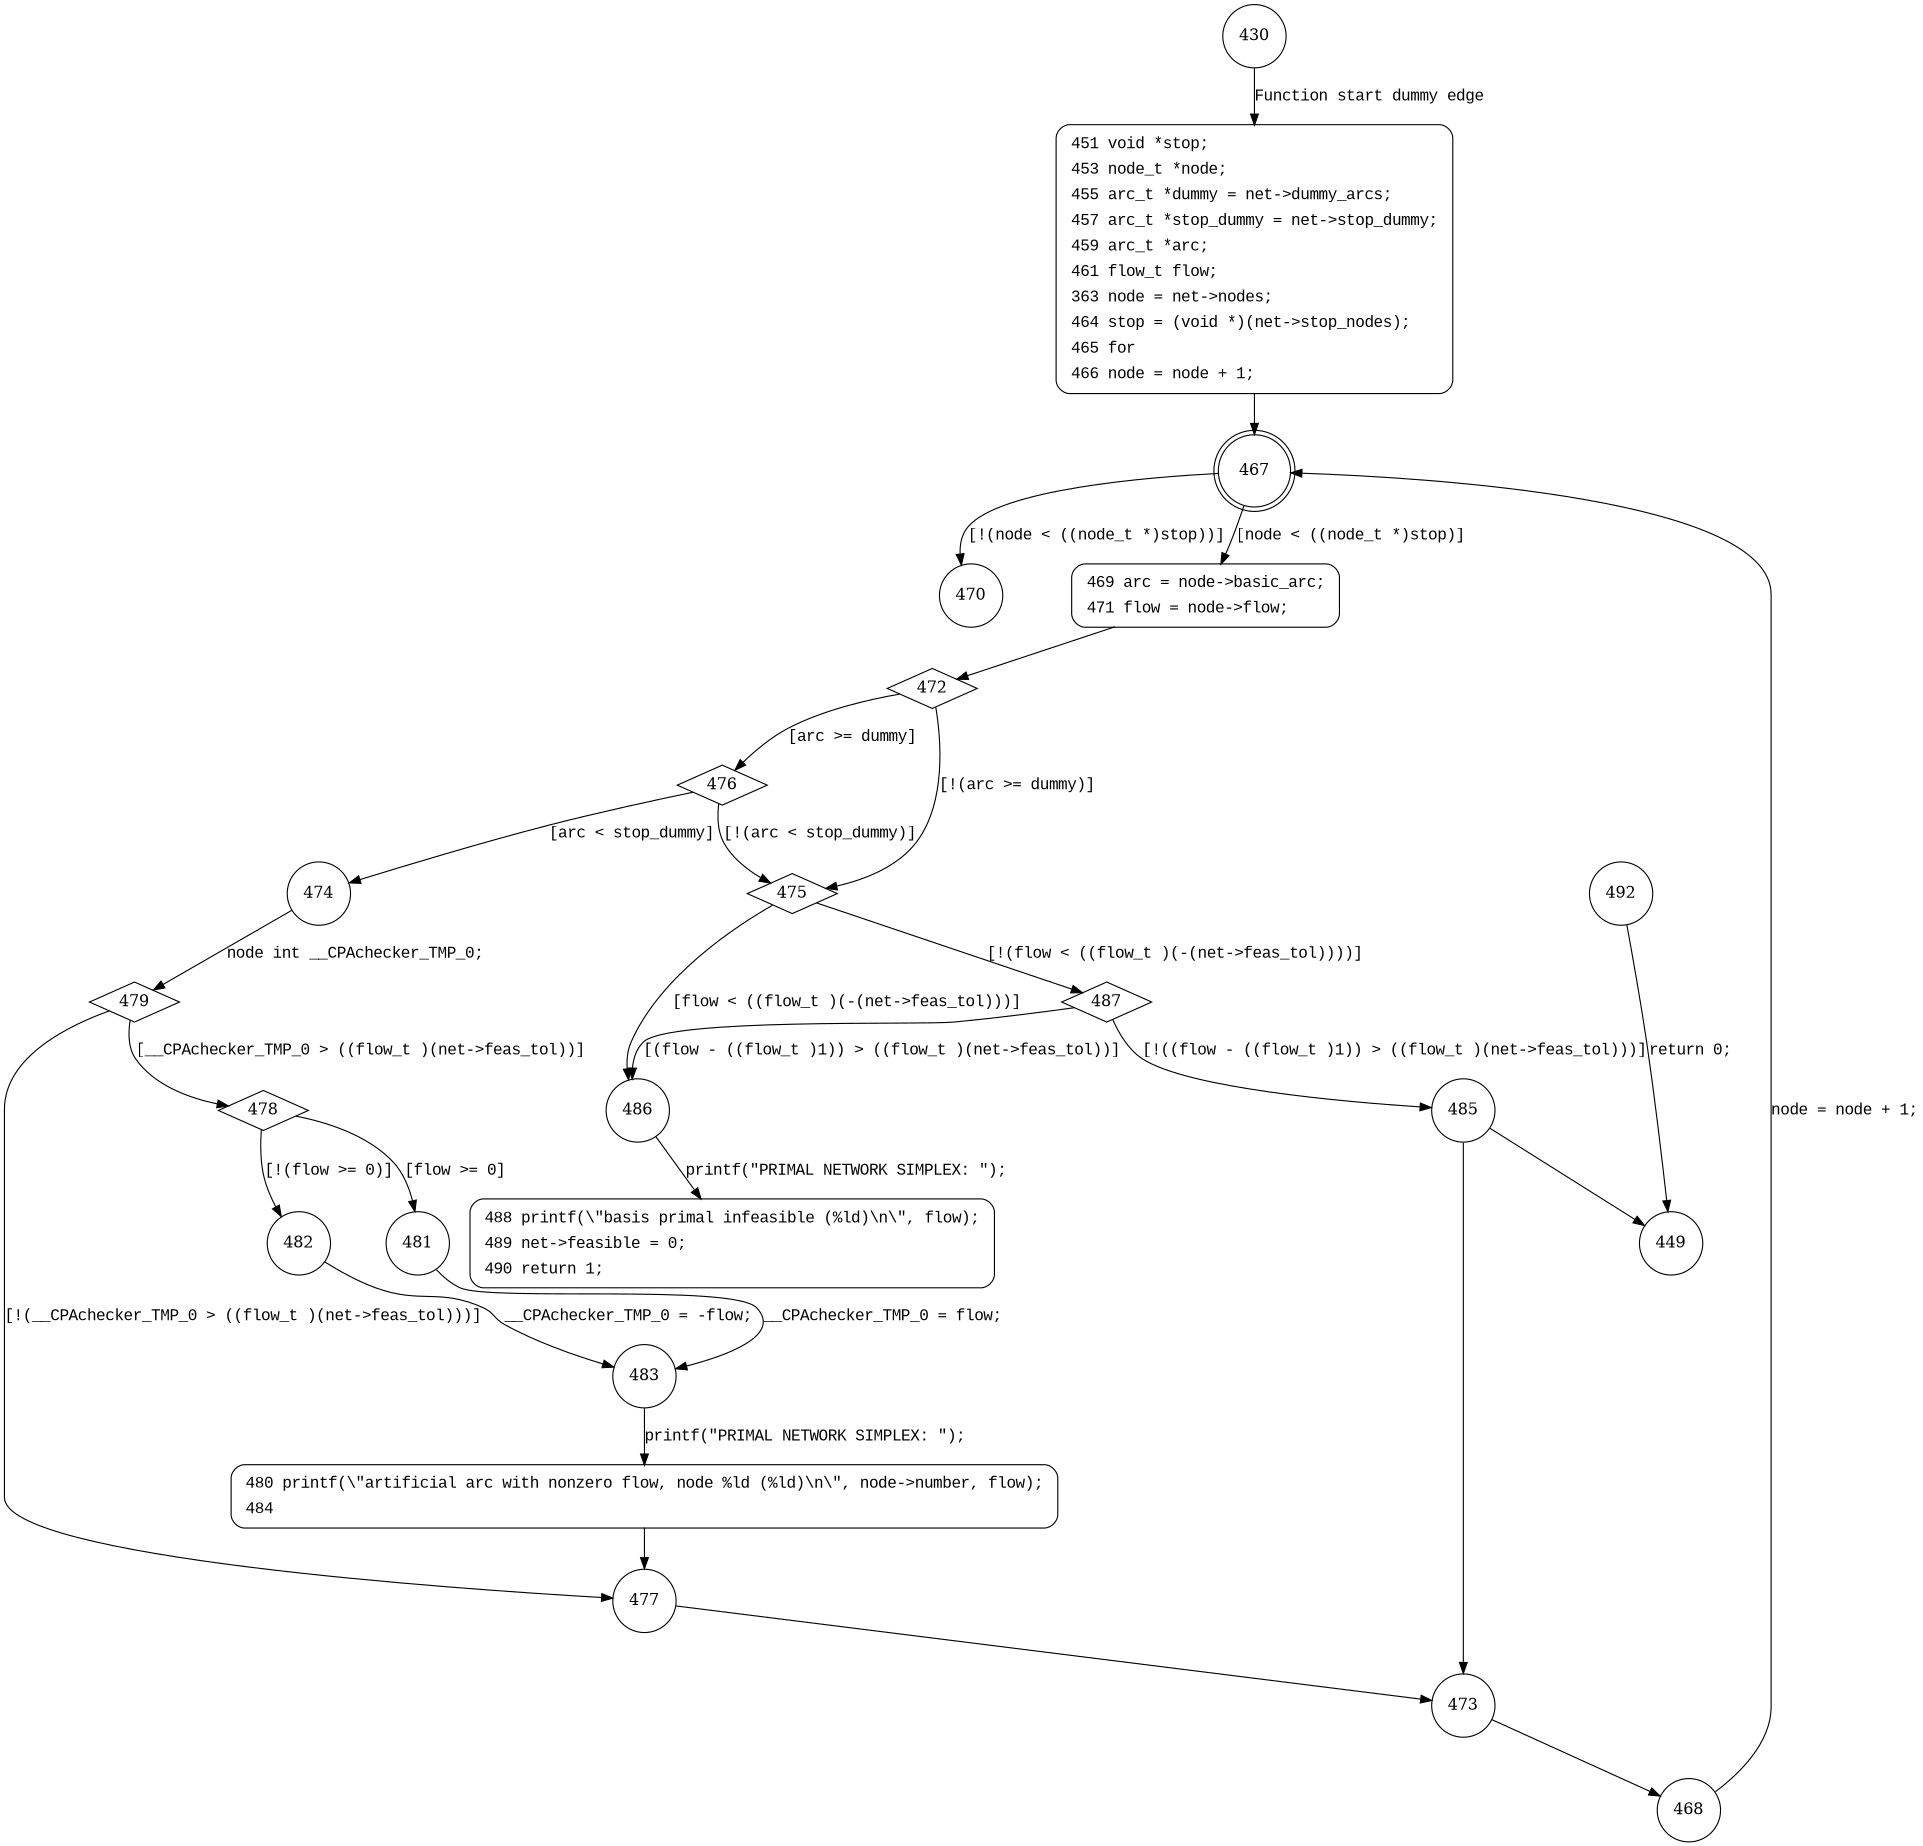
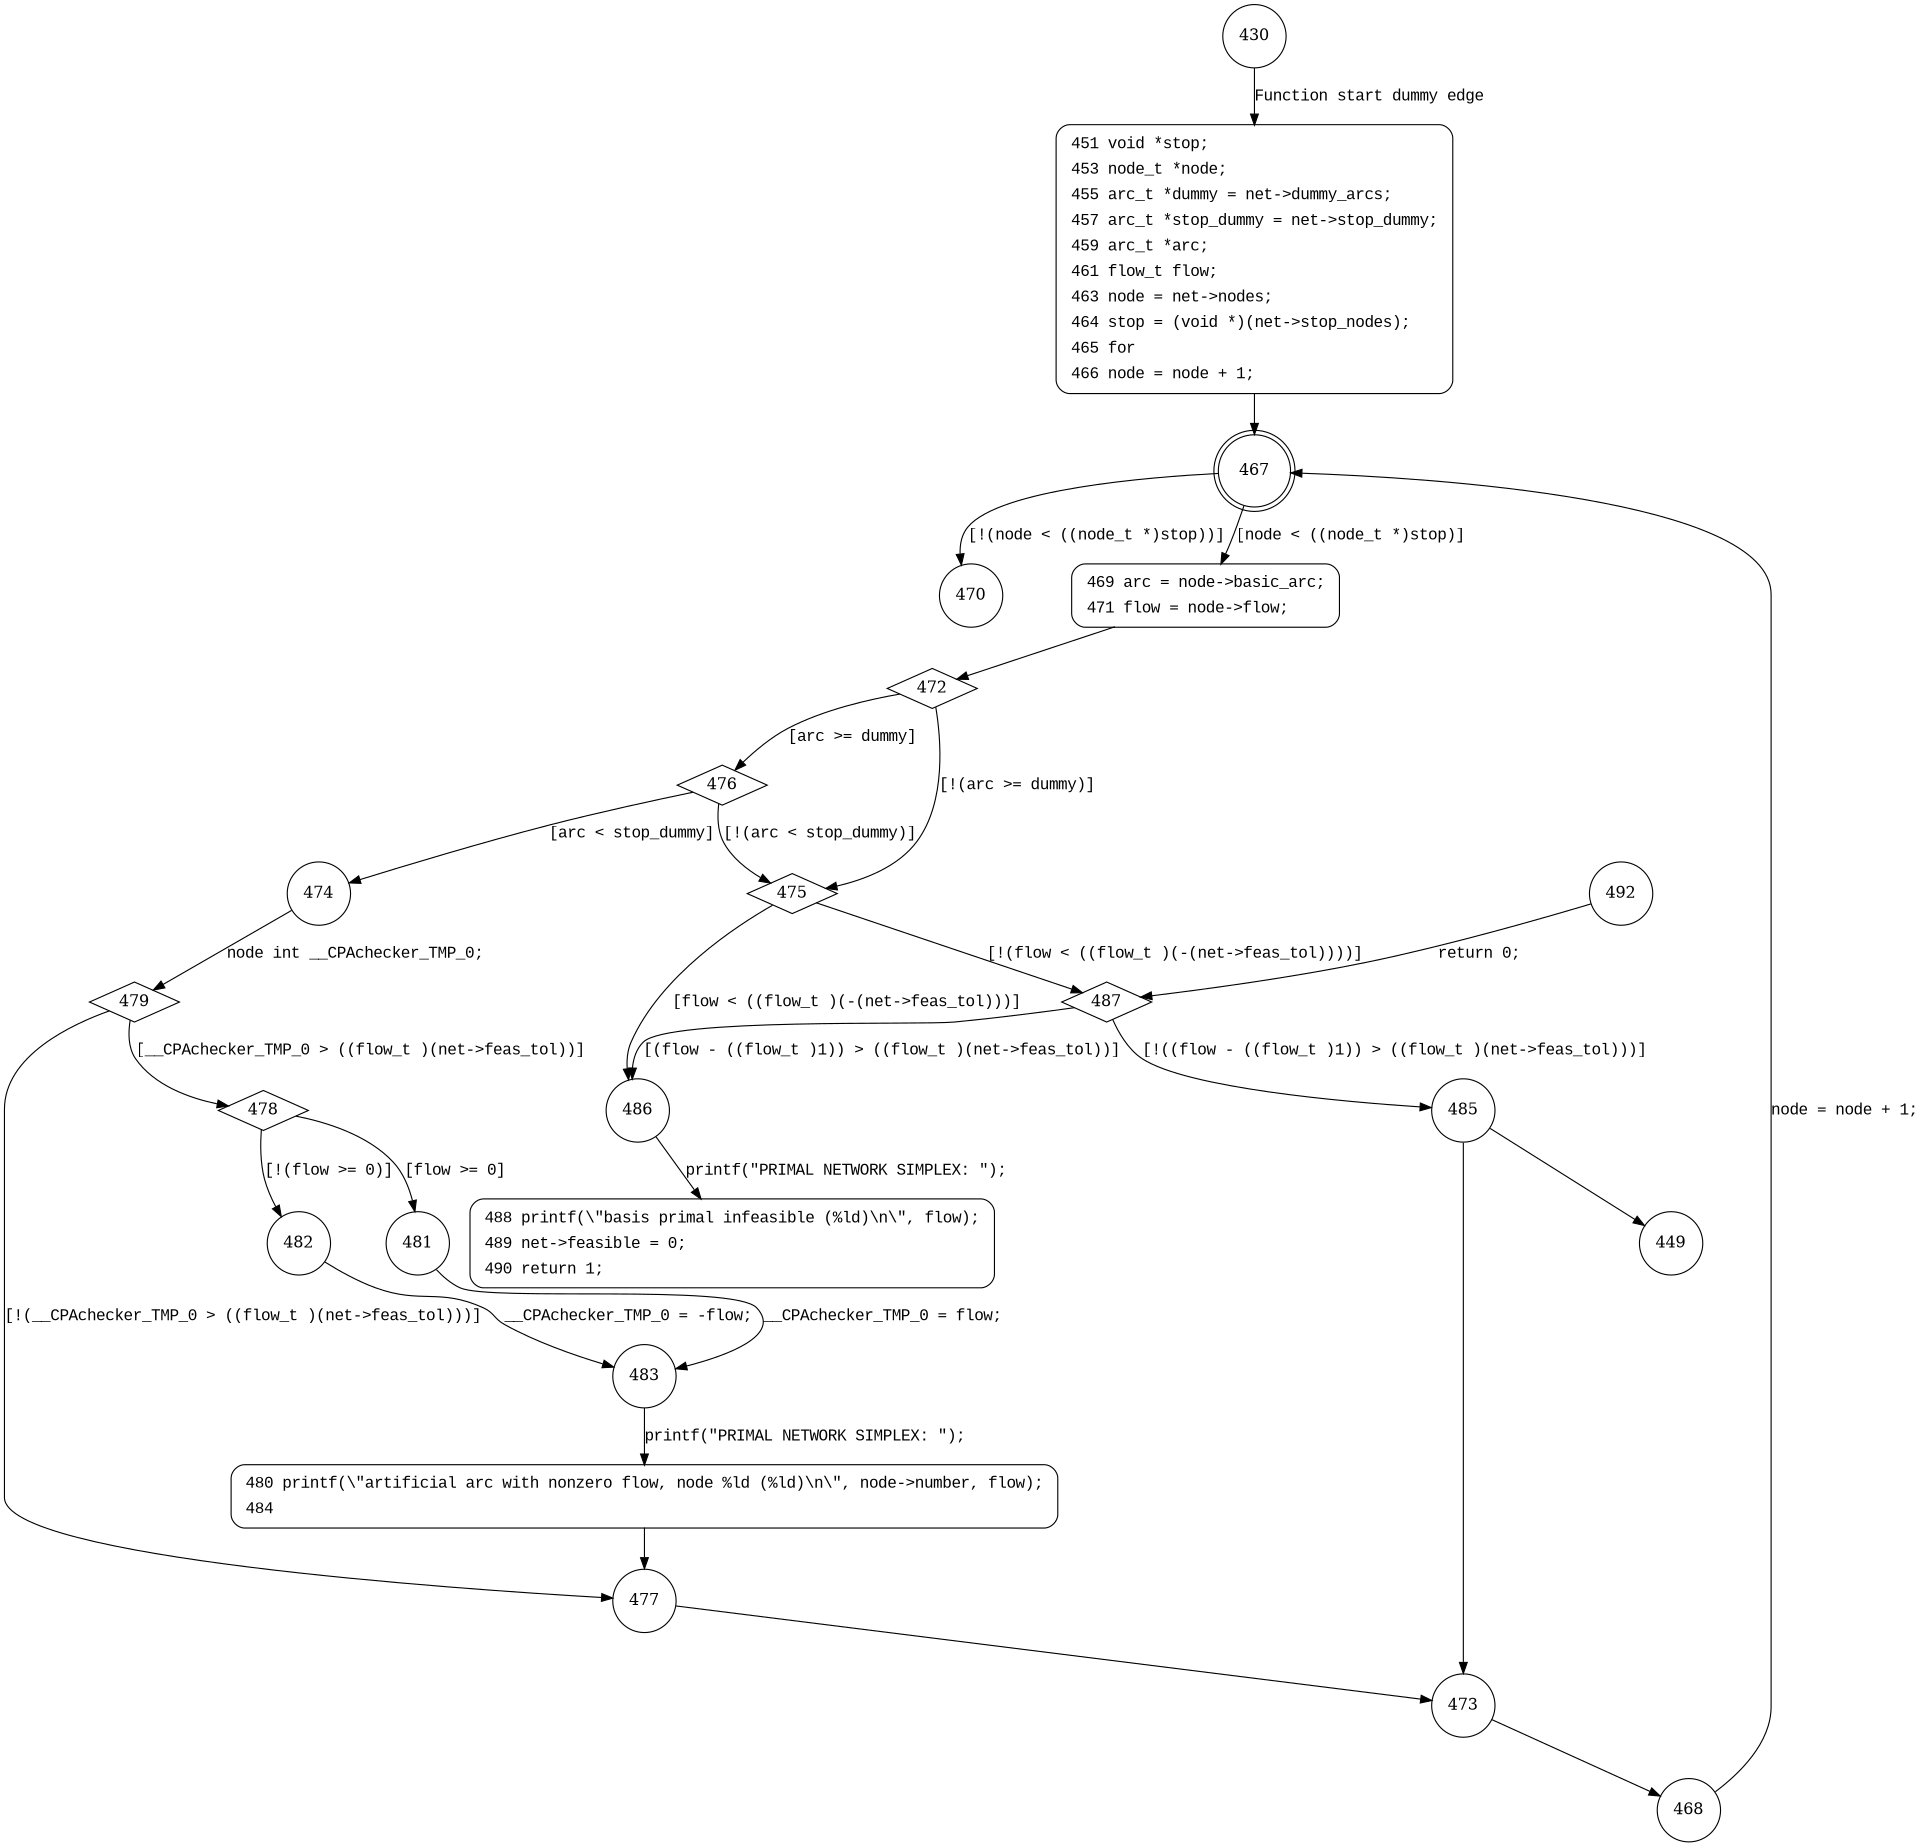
(1085, 297) -> (1085, 297)
(1650, 1062) -> (1374, 961)
